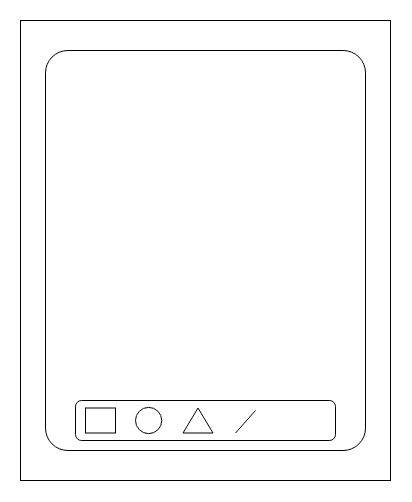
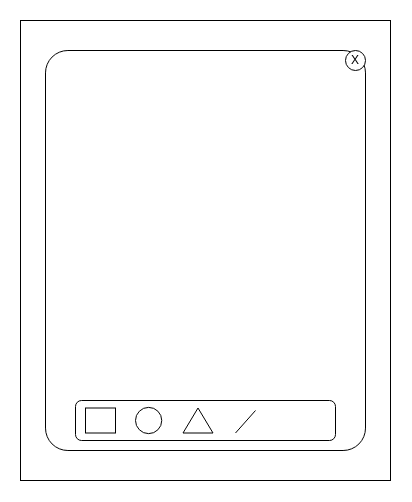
none -> (356, 61)
